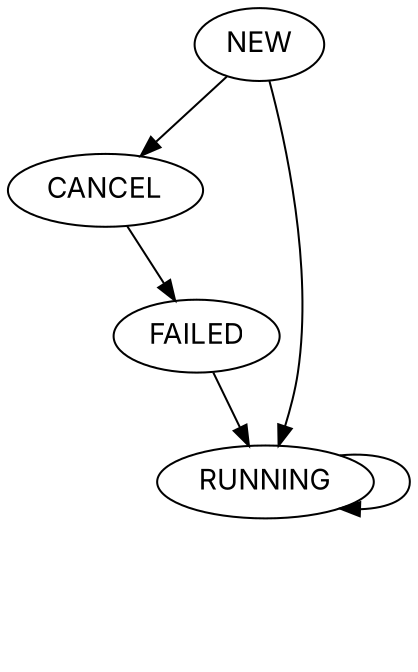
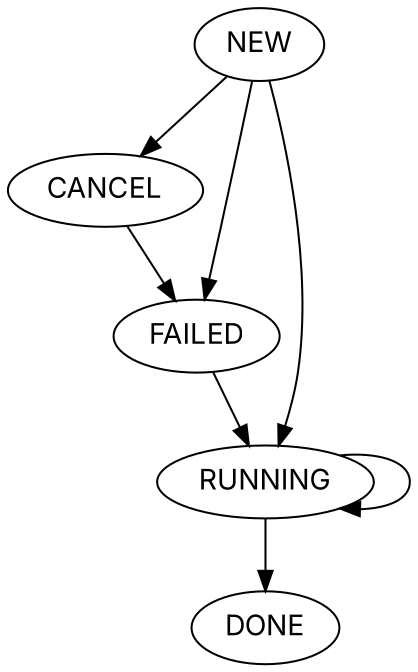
none -> (231, 180)
none -> (265, 628)
